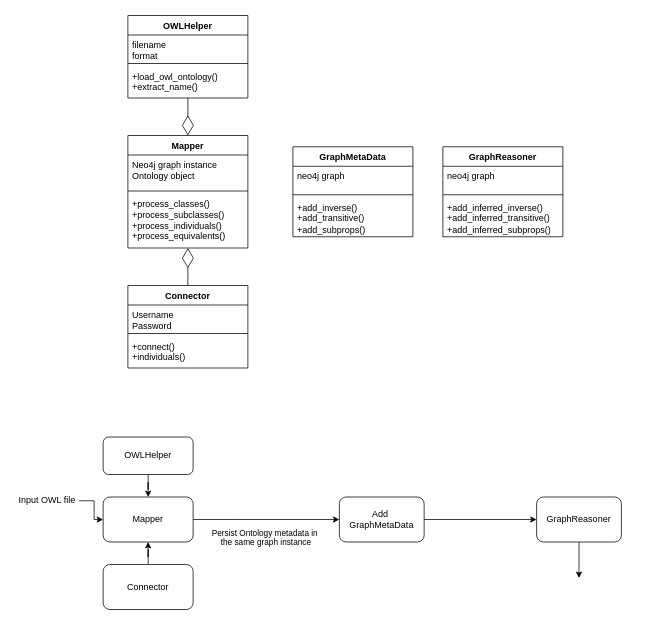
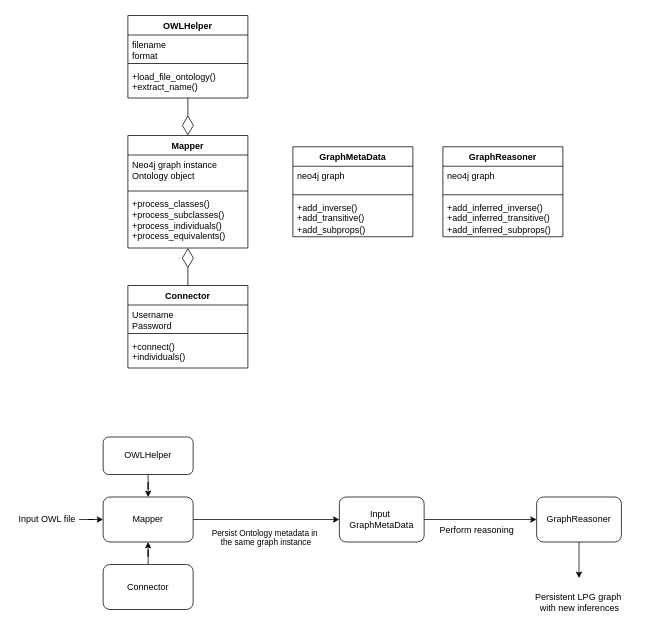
(179, 82) -> (181, 82)
(47, 501) -> (47, 519)
(382, 519) -> (382, 519)
none -> (477, 531)
none -> (579, 603)
